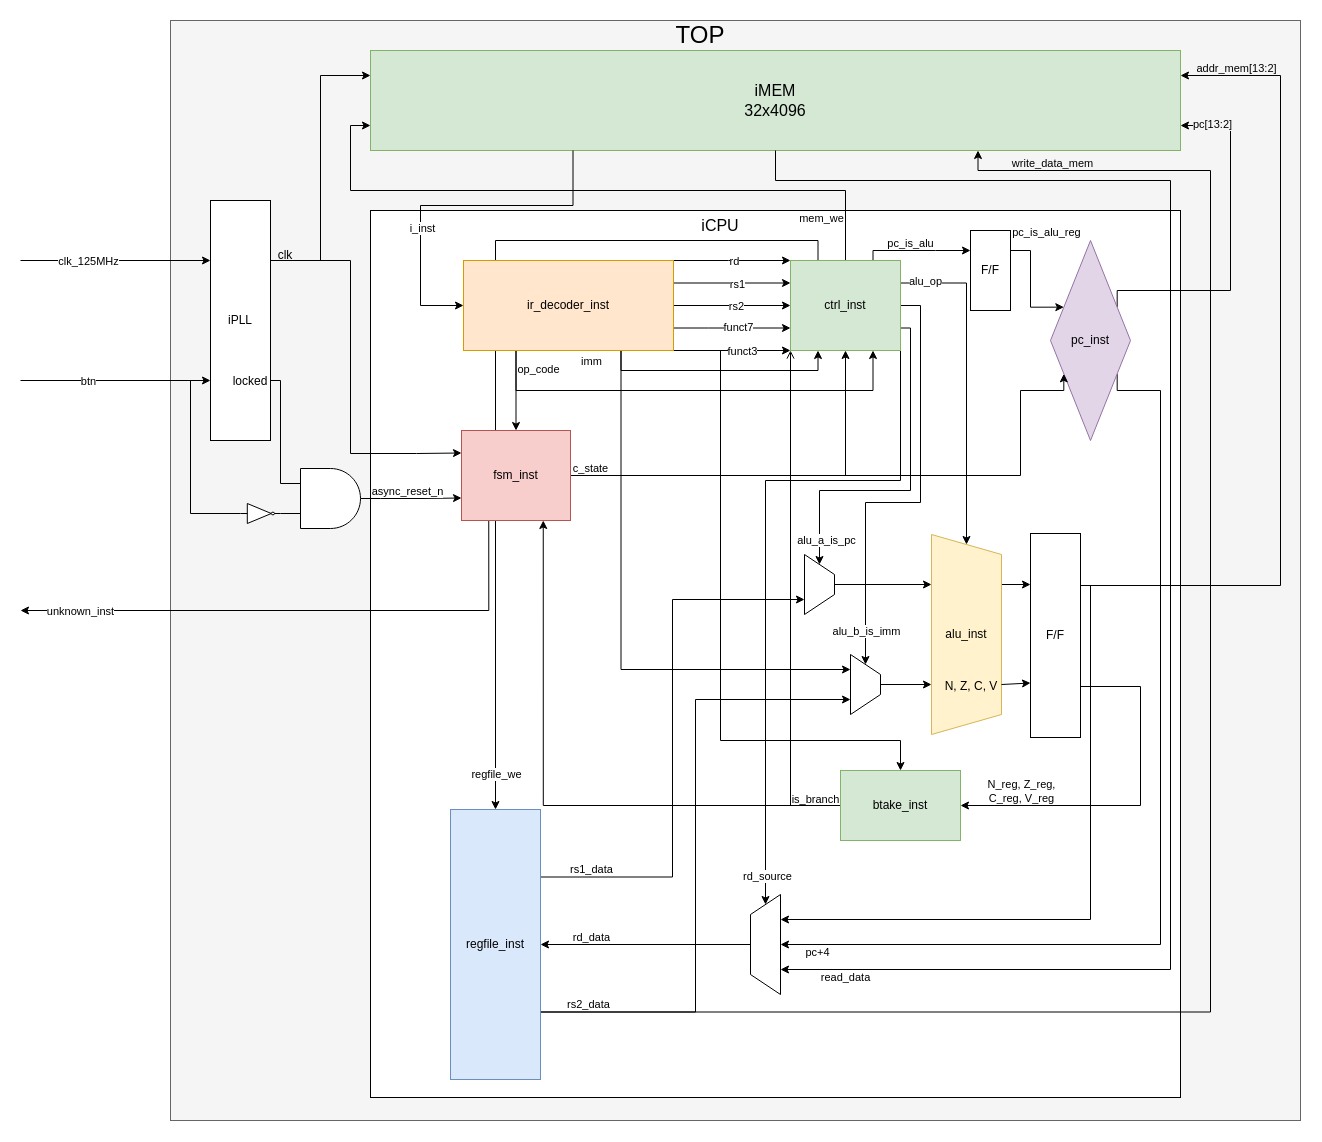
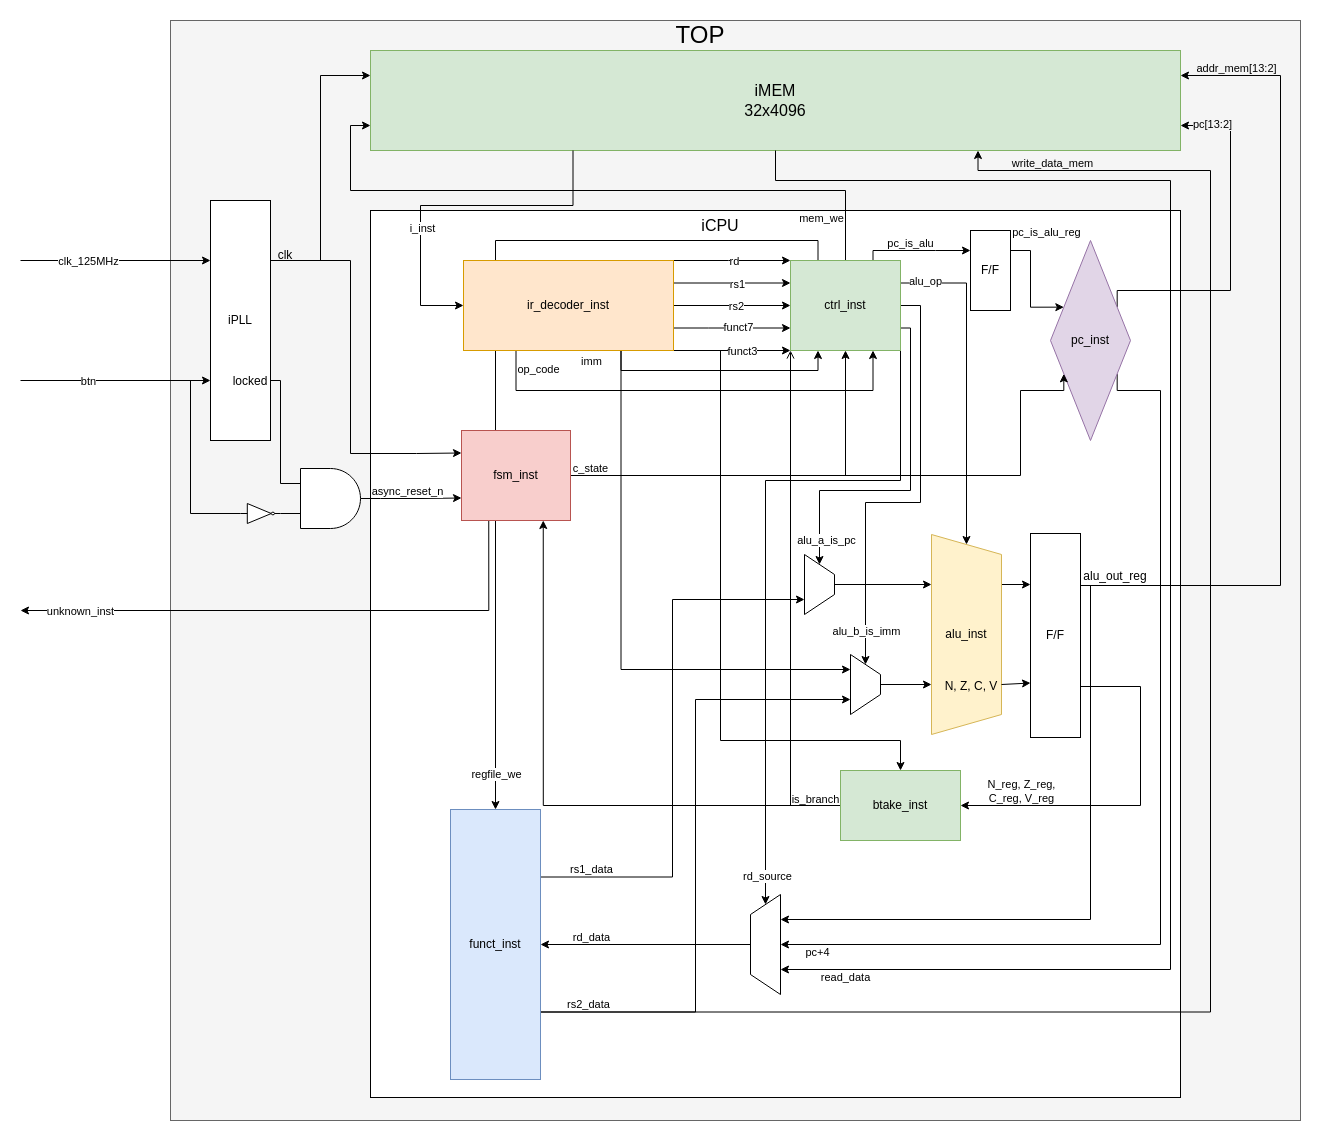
(516, 408) -> none
none -> (1116, 576)
(496, 945) -> (496, 945)
